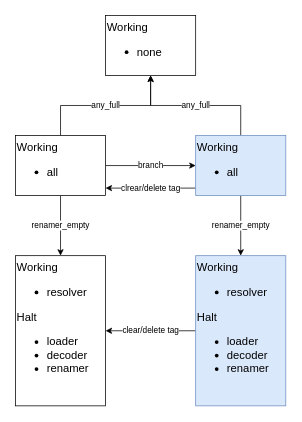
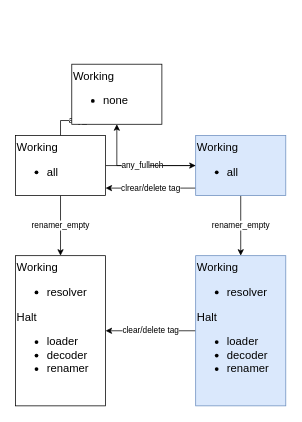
(150, 45) -> (117, 94)
